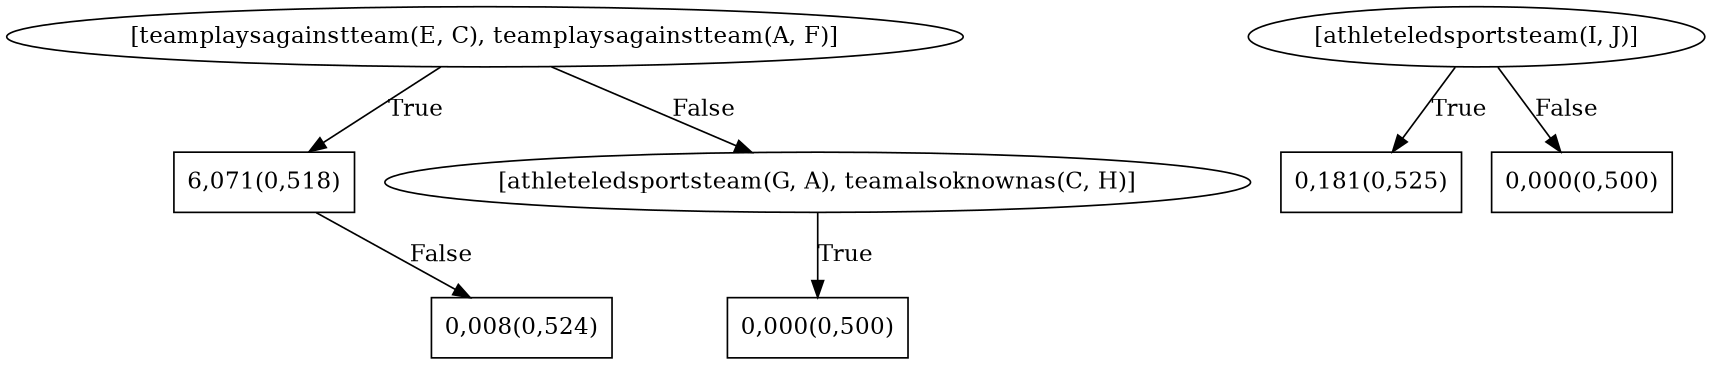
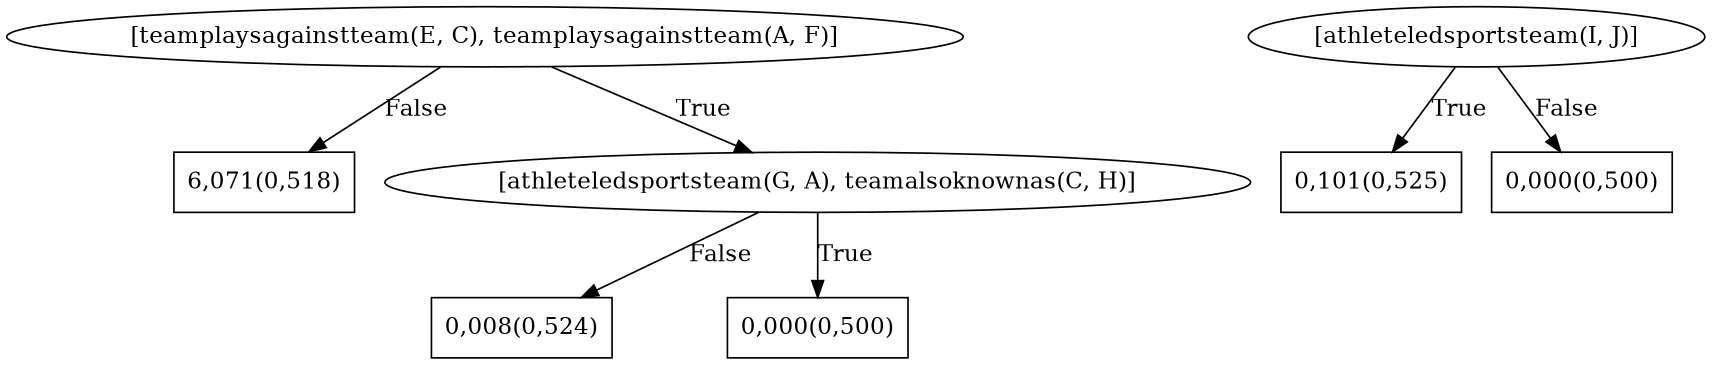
(416, 110) -> (416, 110)
(704, 110) -> (704, 110)
(1371, 182) -> (1371, 182)
(386, 251) -> (678, 251)
